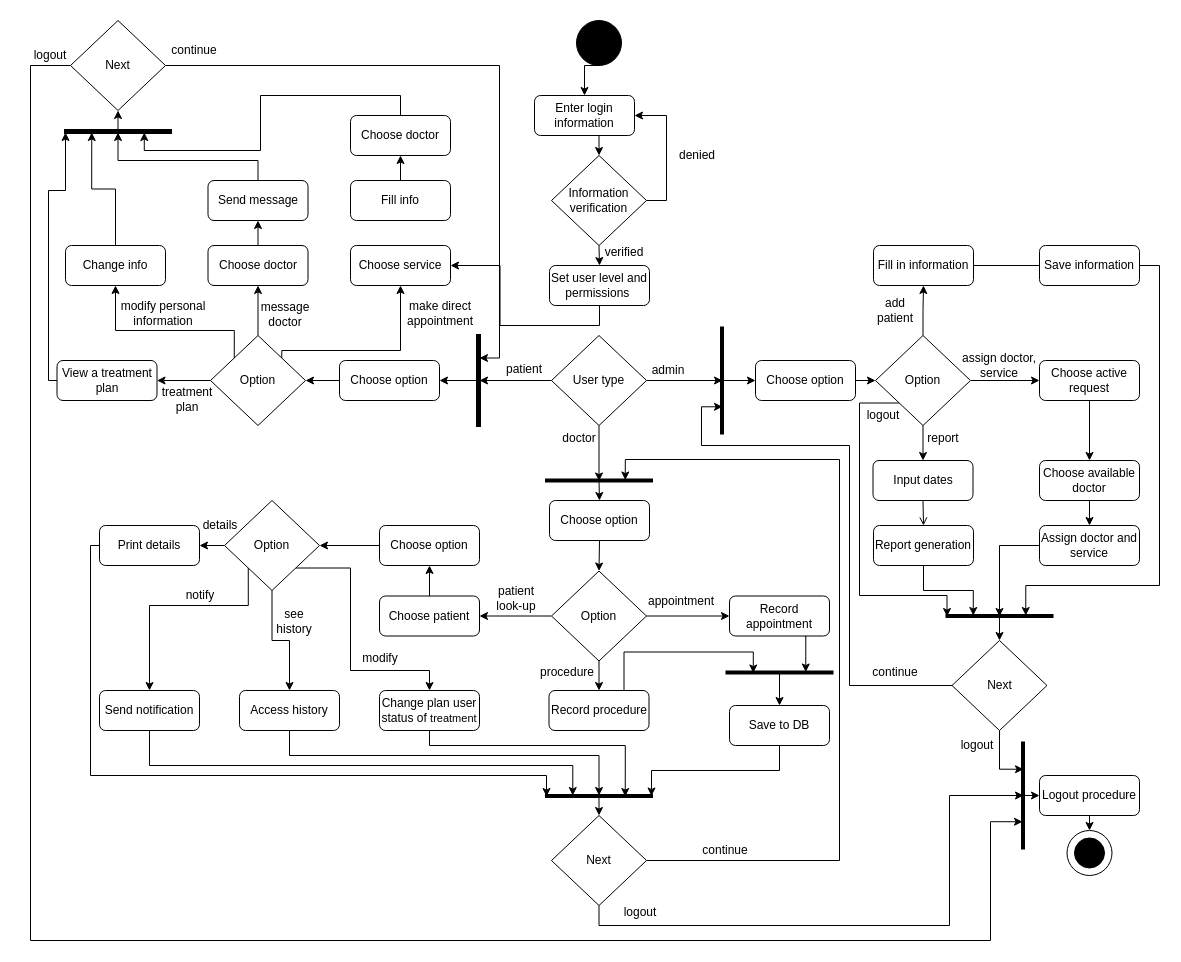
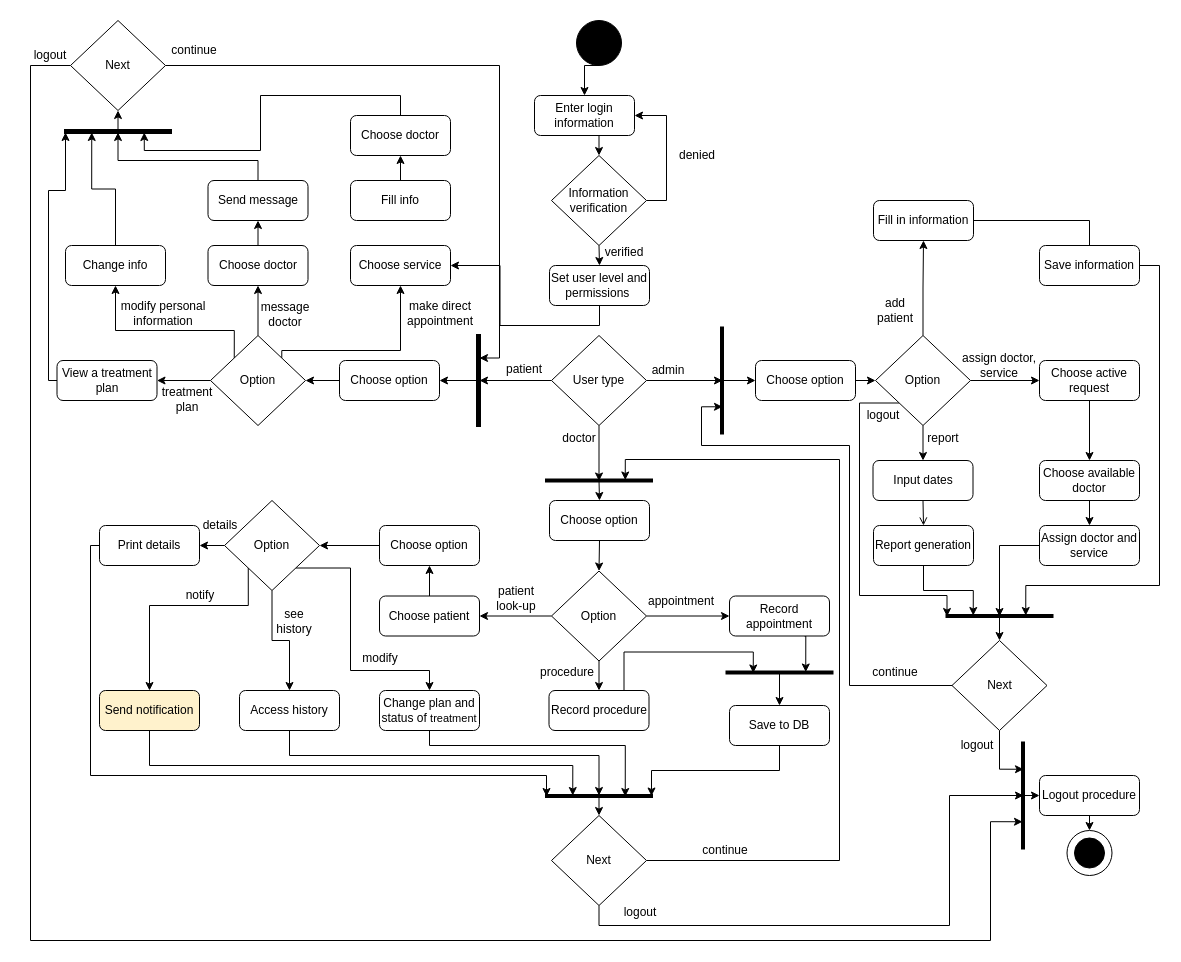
(924, 266) -> (924, 221)
(150, 711) -> (150, 711)
(430, 711) -> (430, 711)
